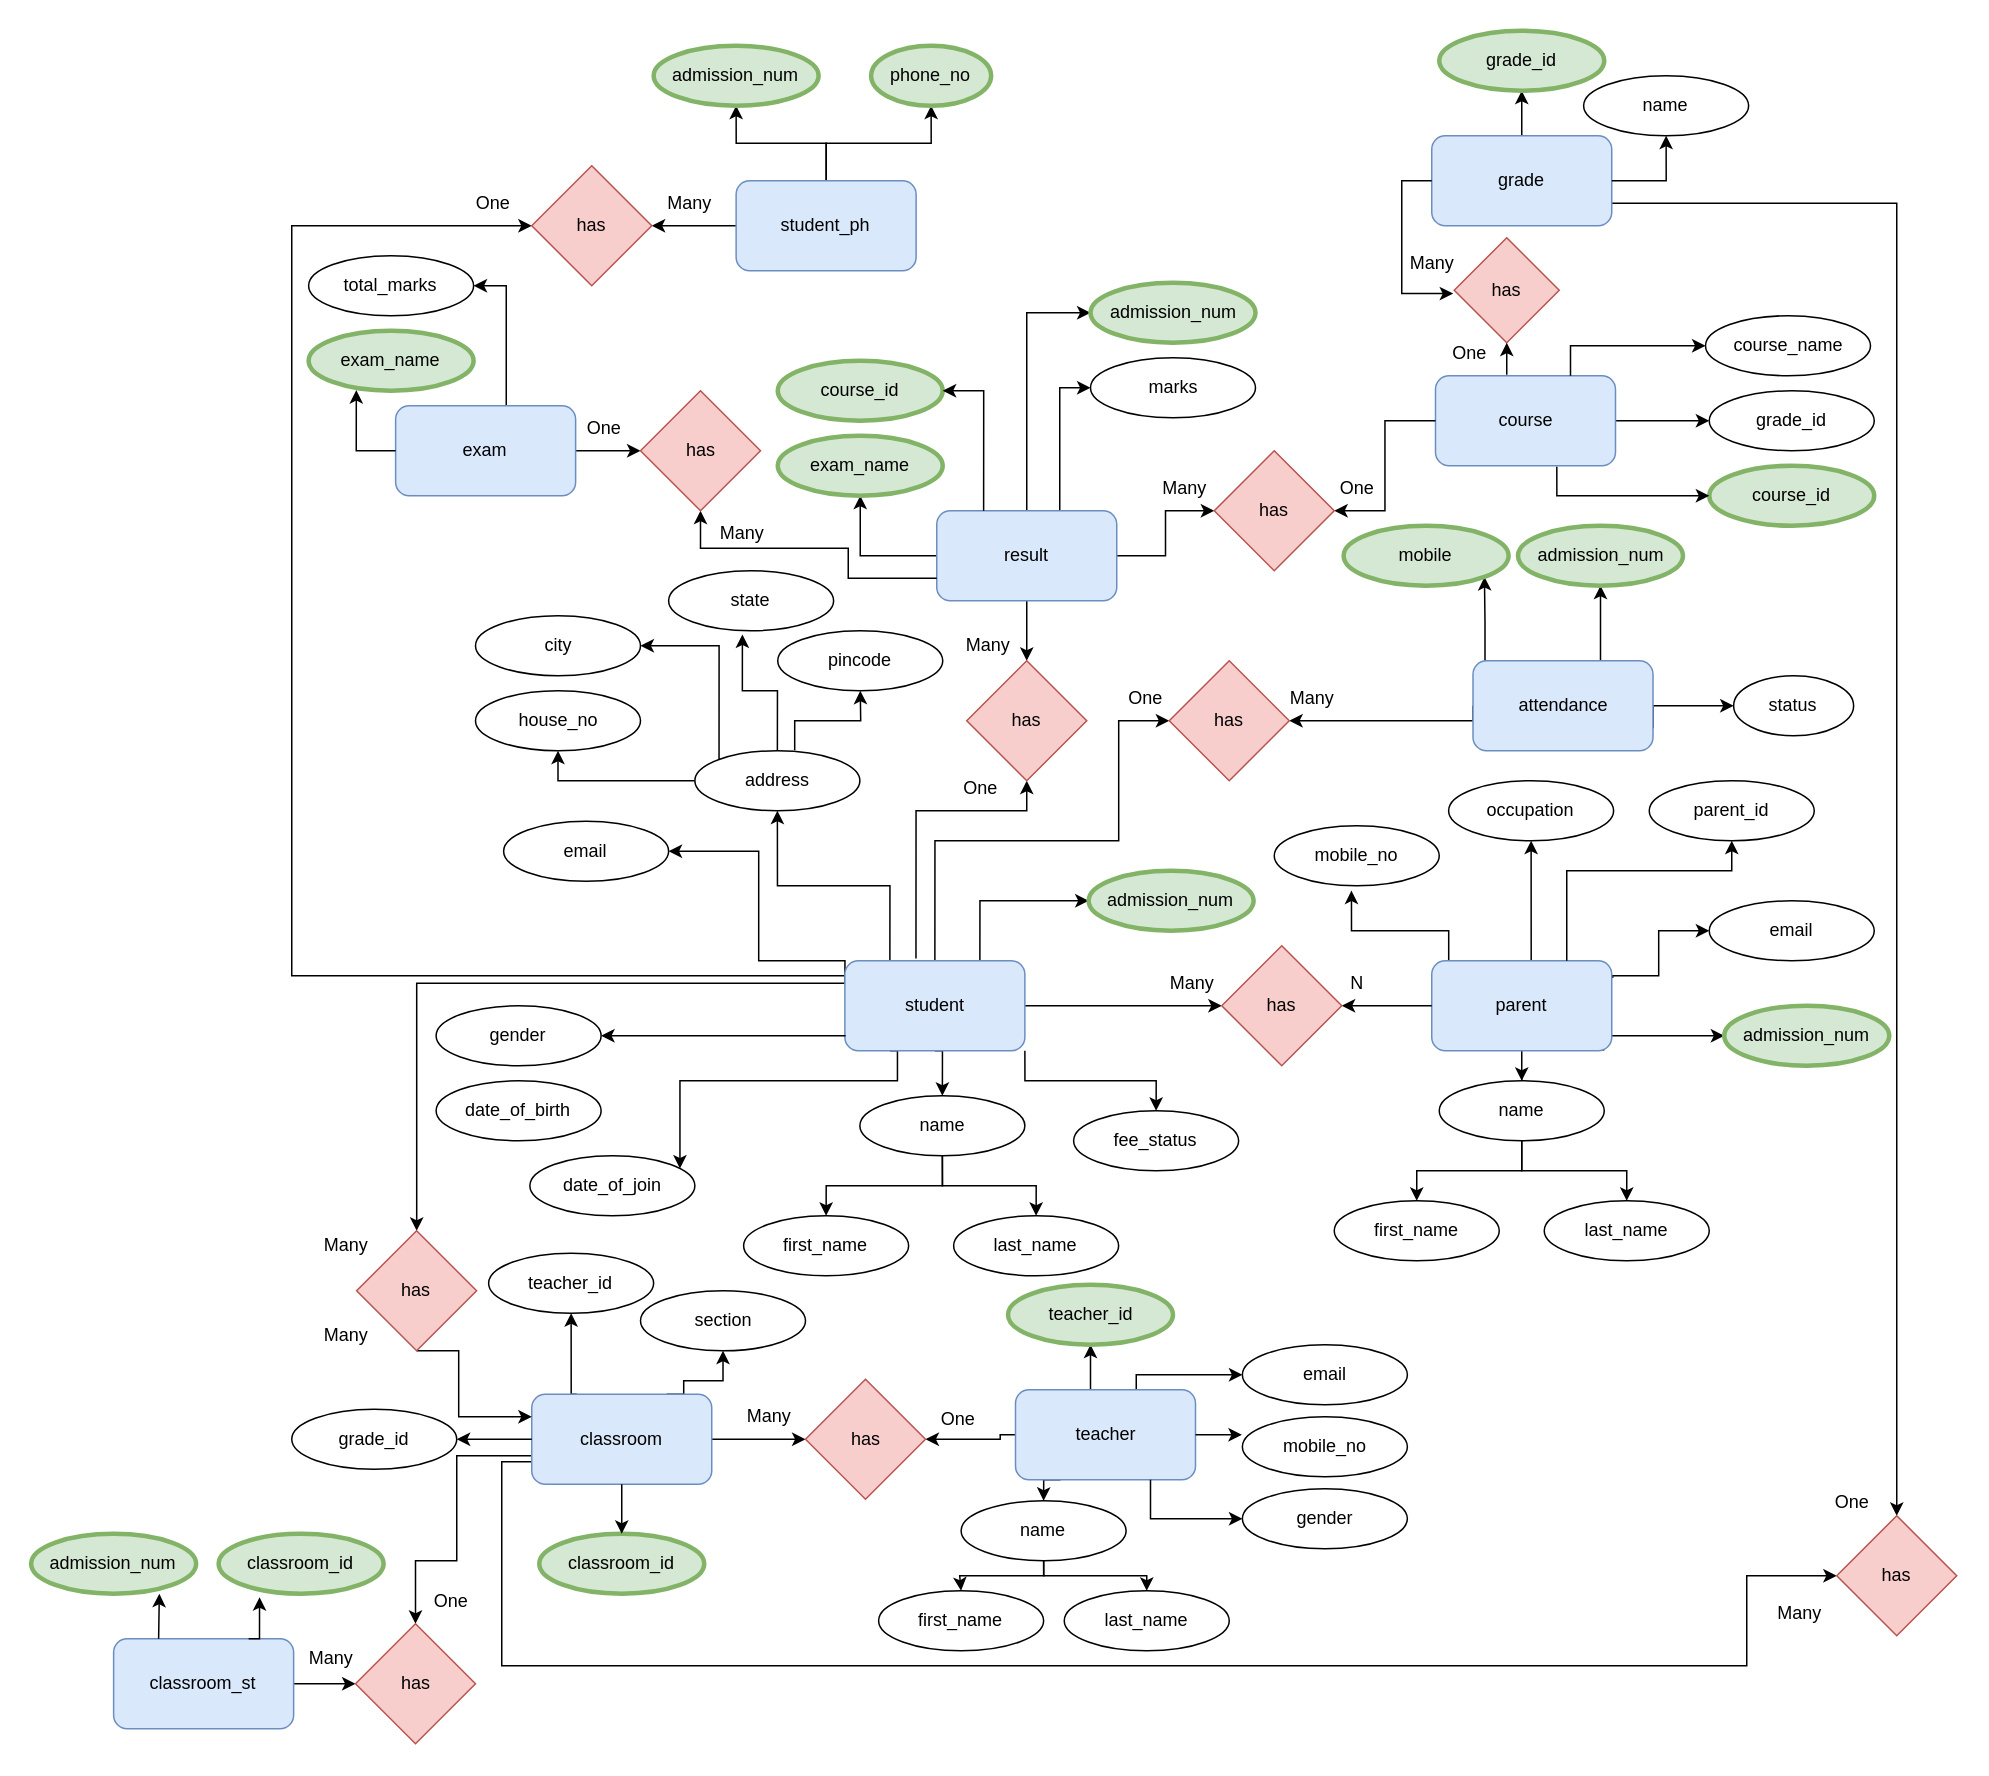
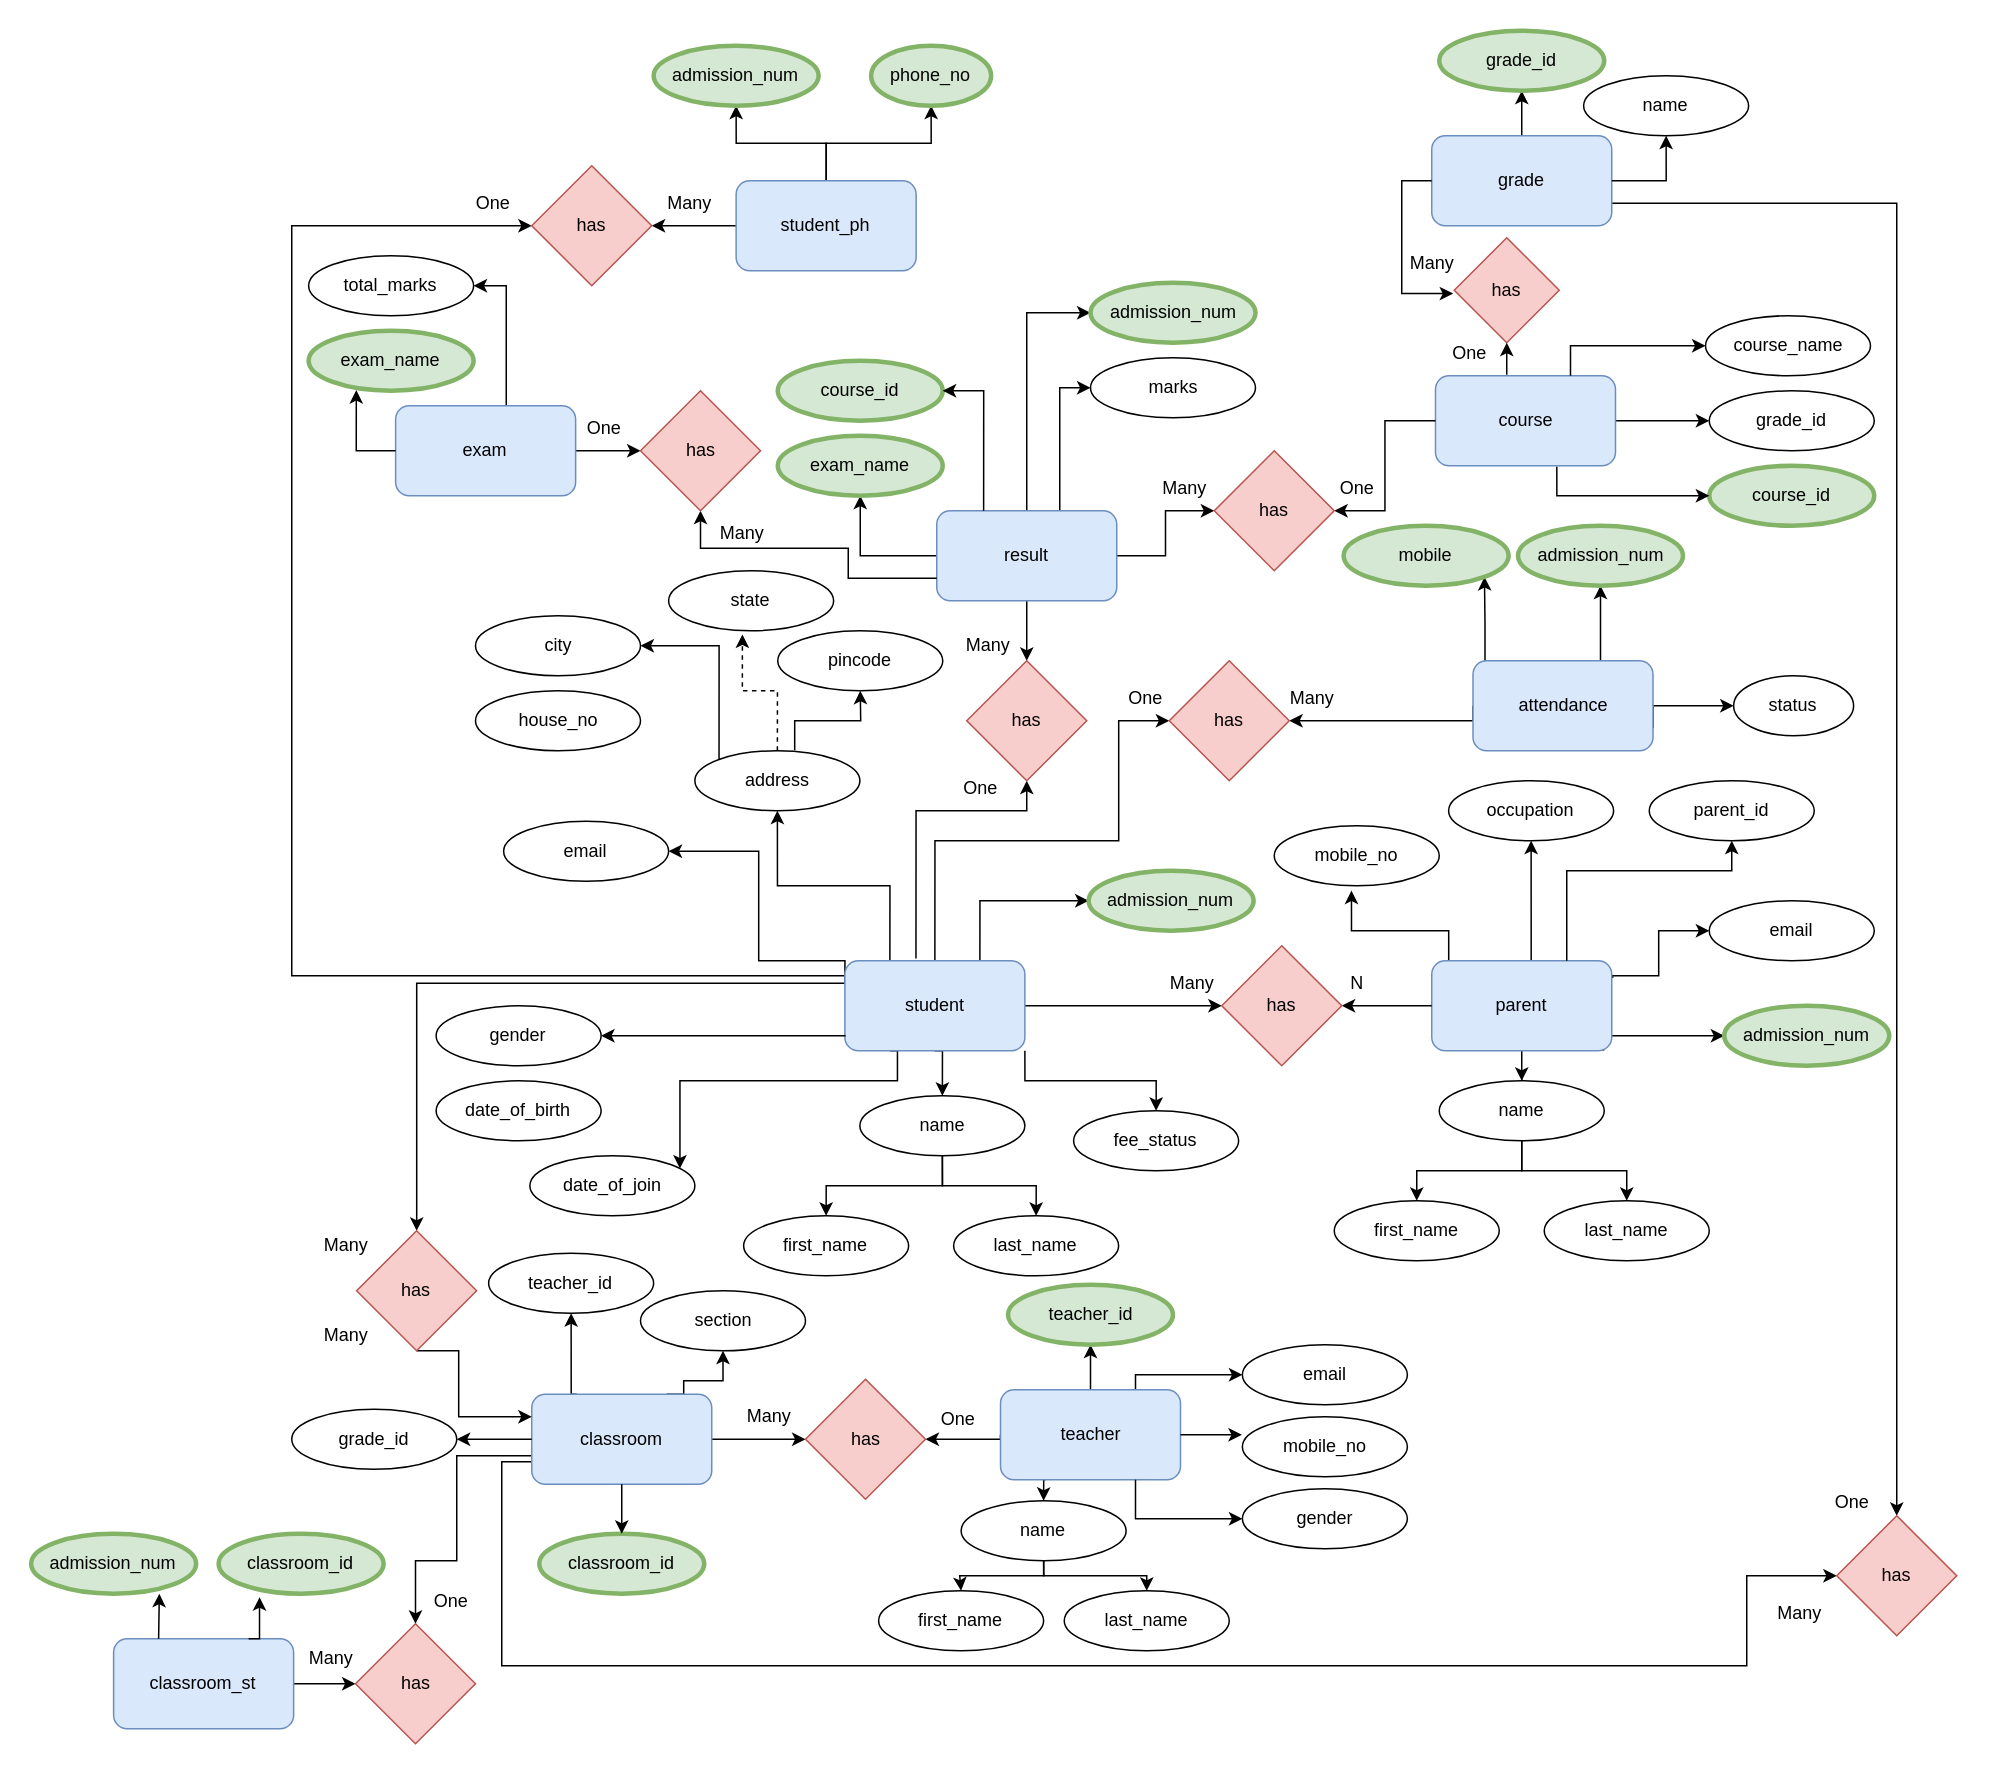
(765, 691) -> (765, 691)
(616, 781) -> none
(1106, 1435) -> (1091, 1435)
